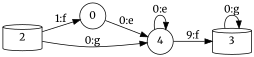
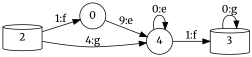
(127, 21) -> (126, 21)
(193, 36) -> (191, 36)
(93, 41) -> (93, 41)
